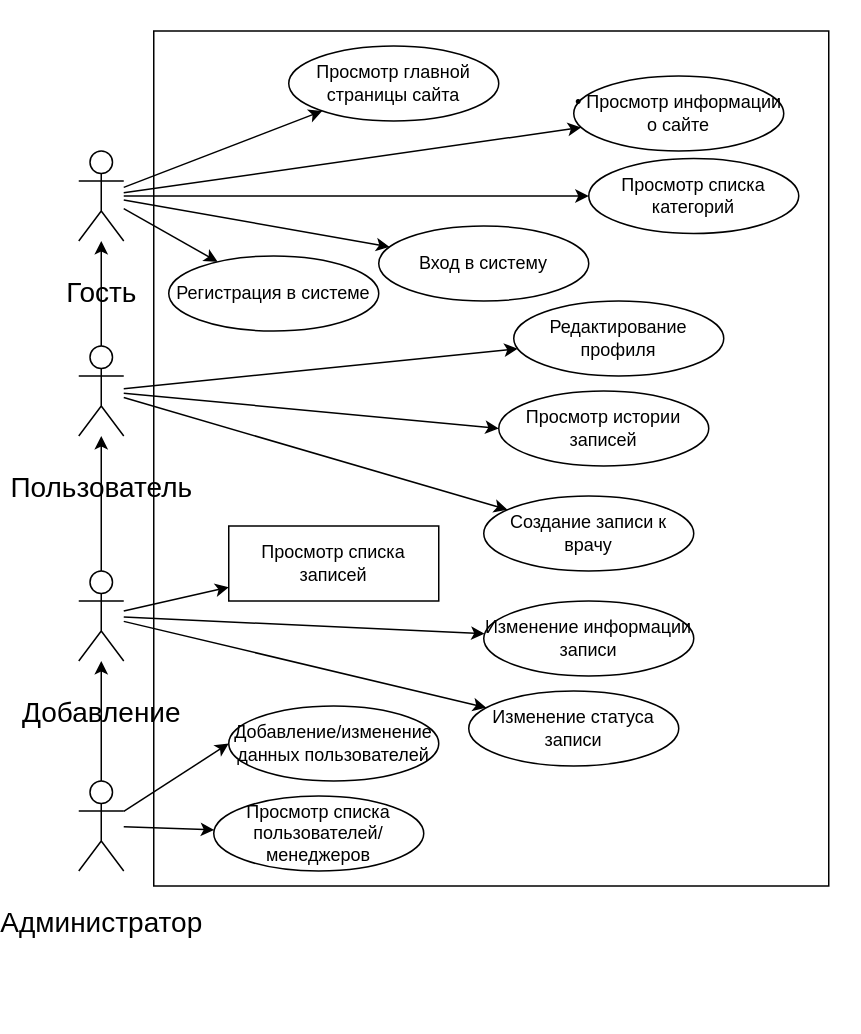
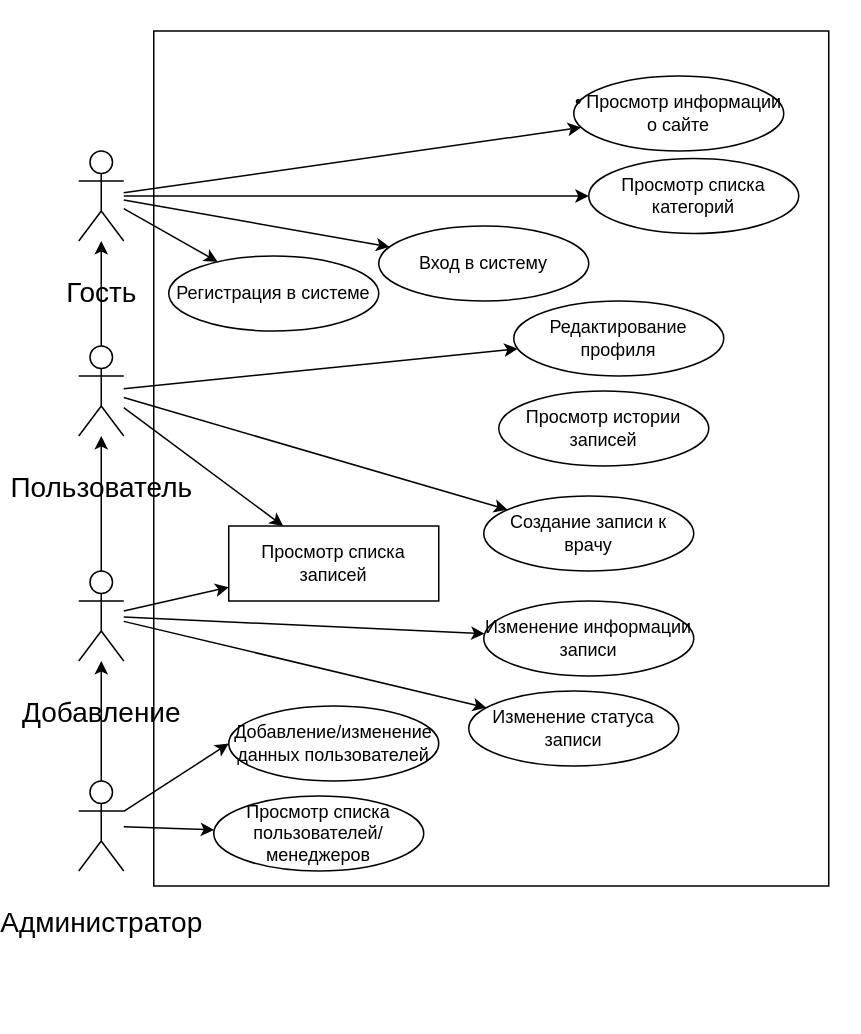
(394, 83) -> none
(218, 151) -> none
(306, 410) -> (199, 463)
